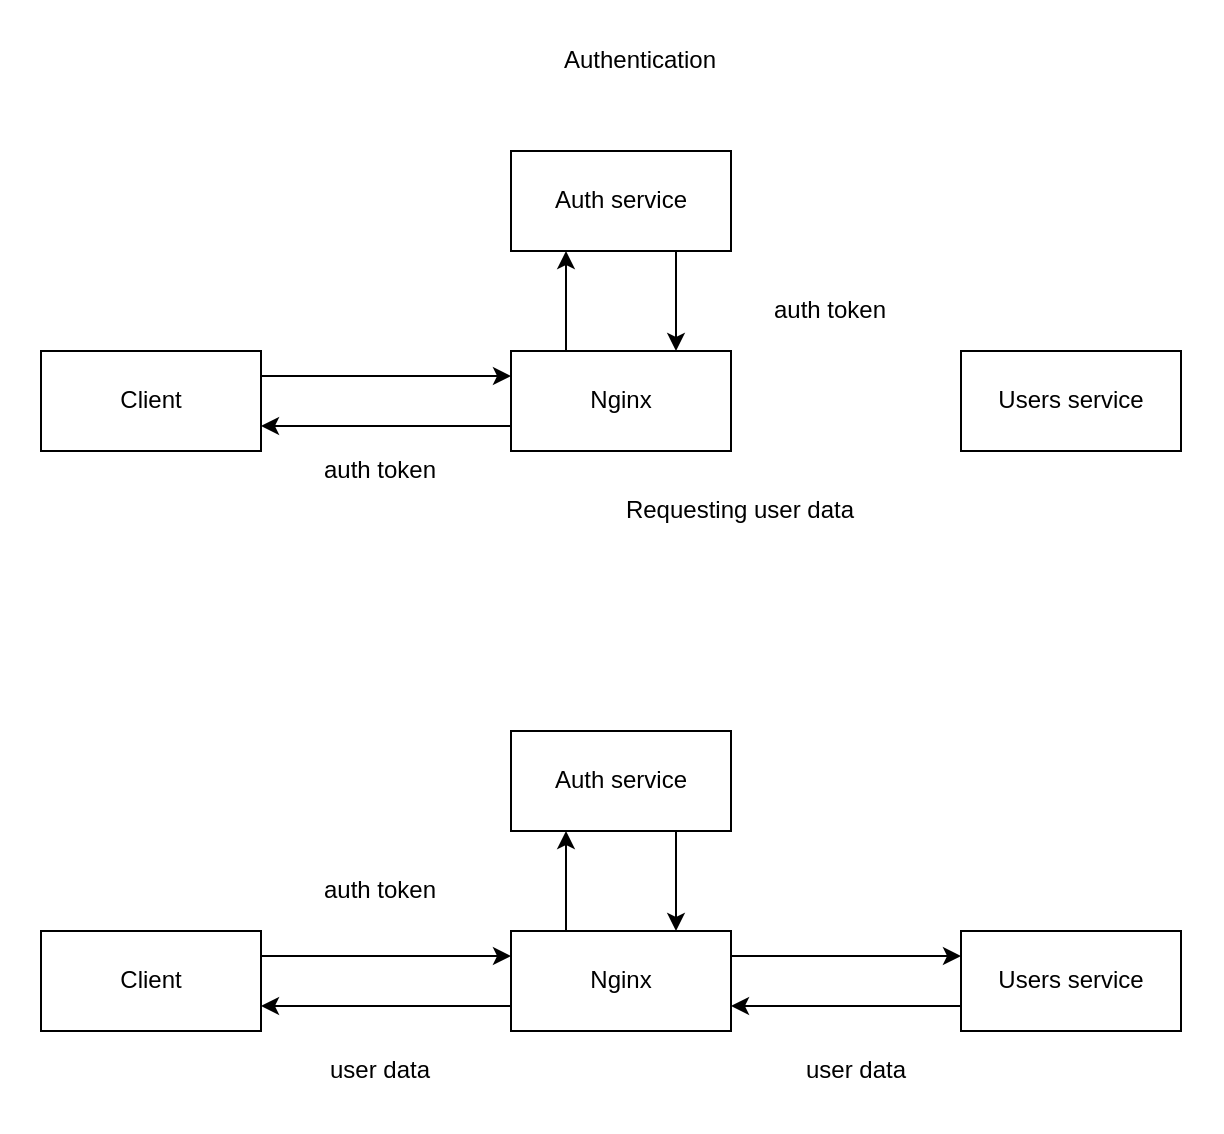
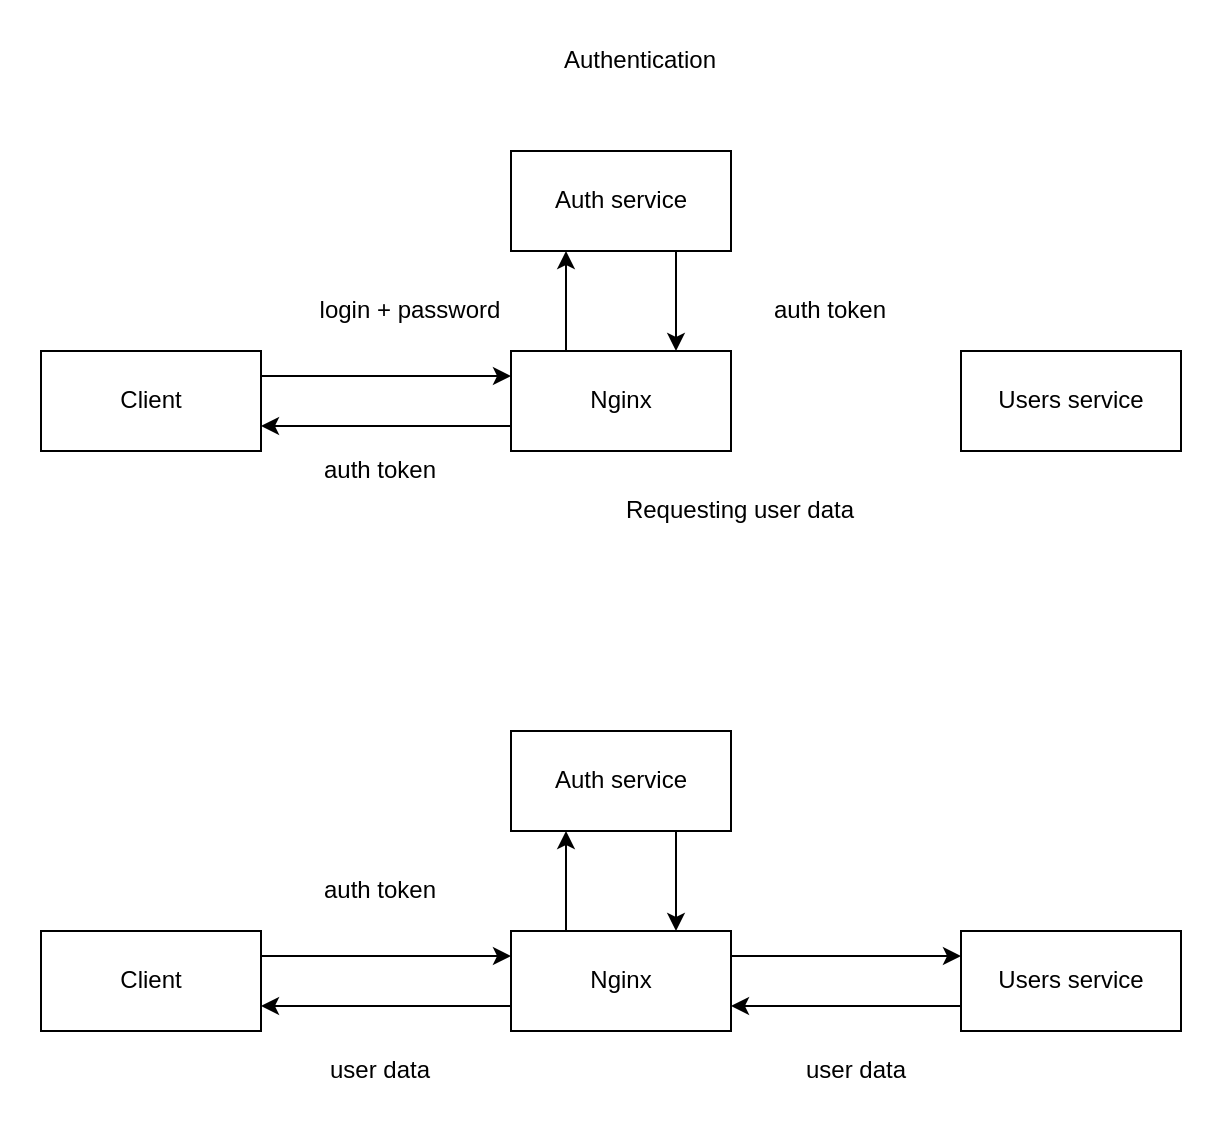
none -> (411, 311)
